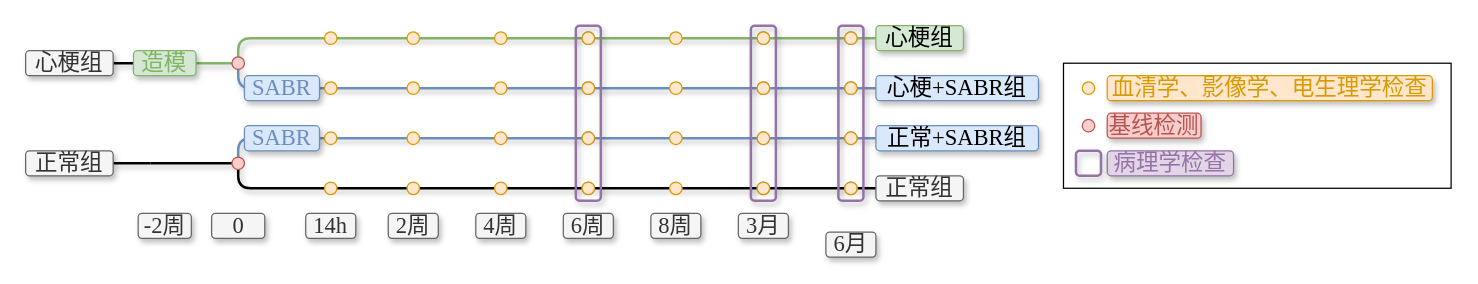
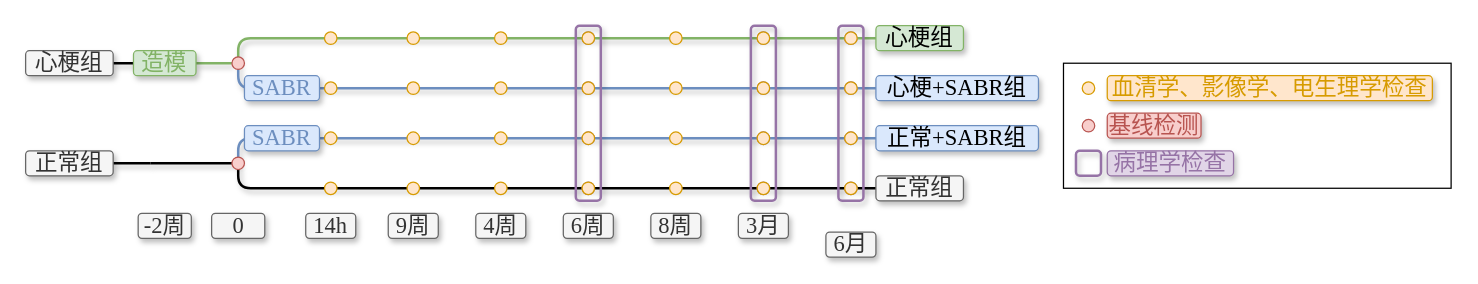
(413, 226) -> (413, 226)
